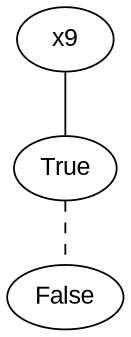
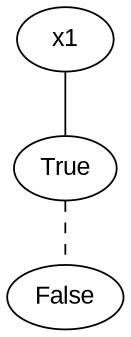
(65, 39) -> (65, 39)
